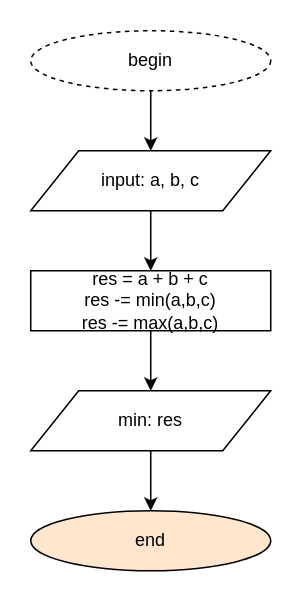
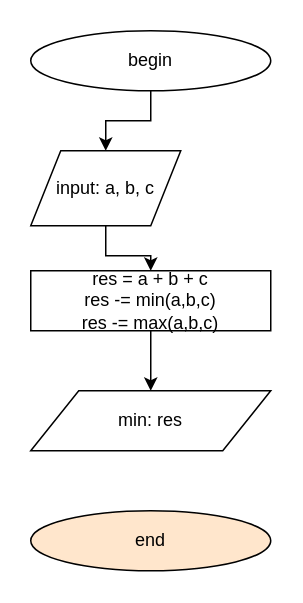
(151, 61) -> (151, 61)
(151, 181) -> (106, 188)
(151, 476) -> none
